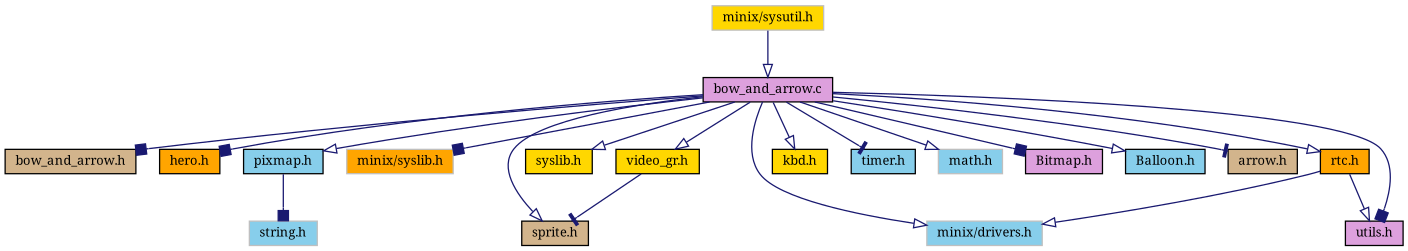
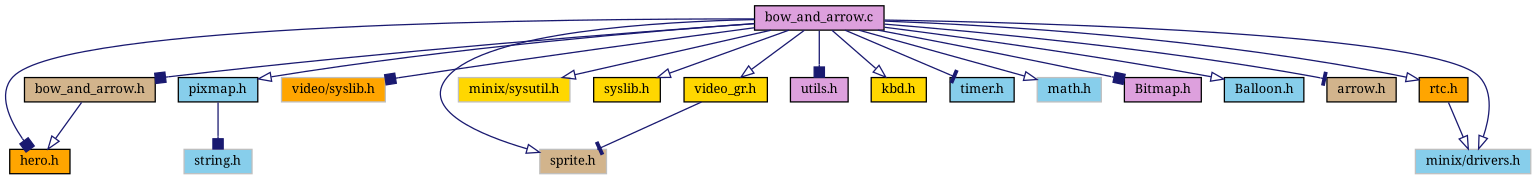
(768, 47) -> (673, 52)
none -> (69, 120)
(400, 162) -> (333, 90)
(1357, 192) -> none
(555, 233) -> (573, 162)
